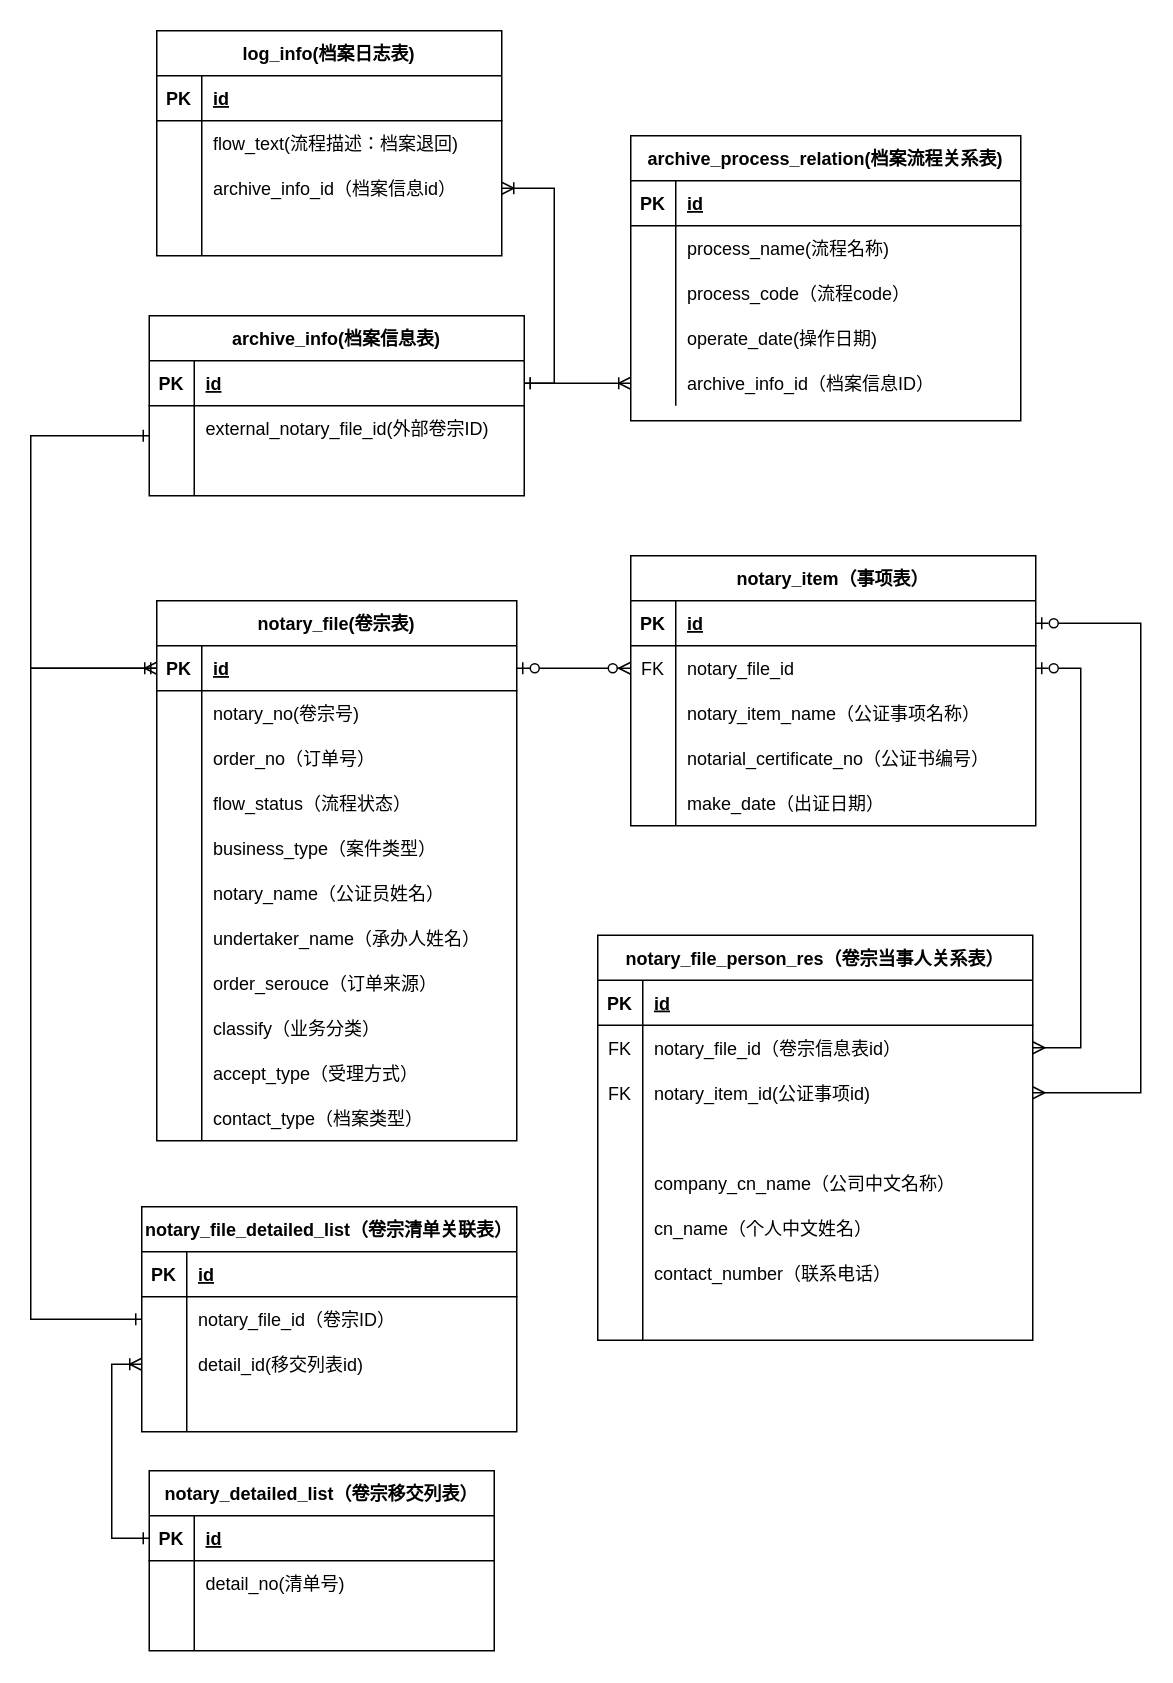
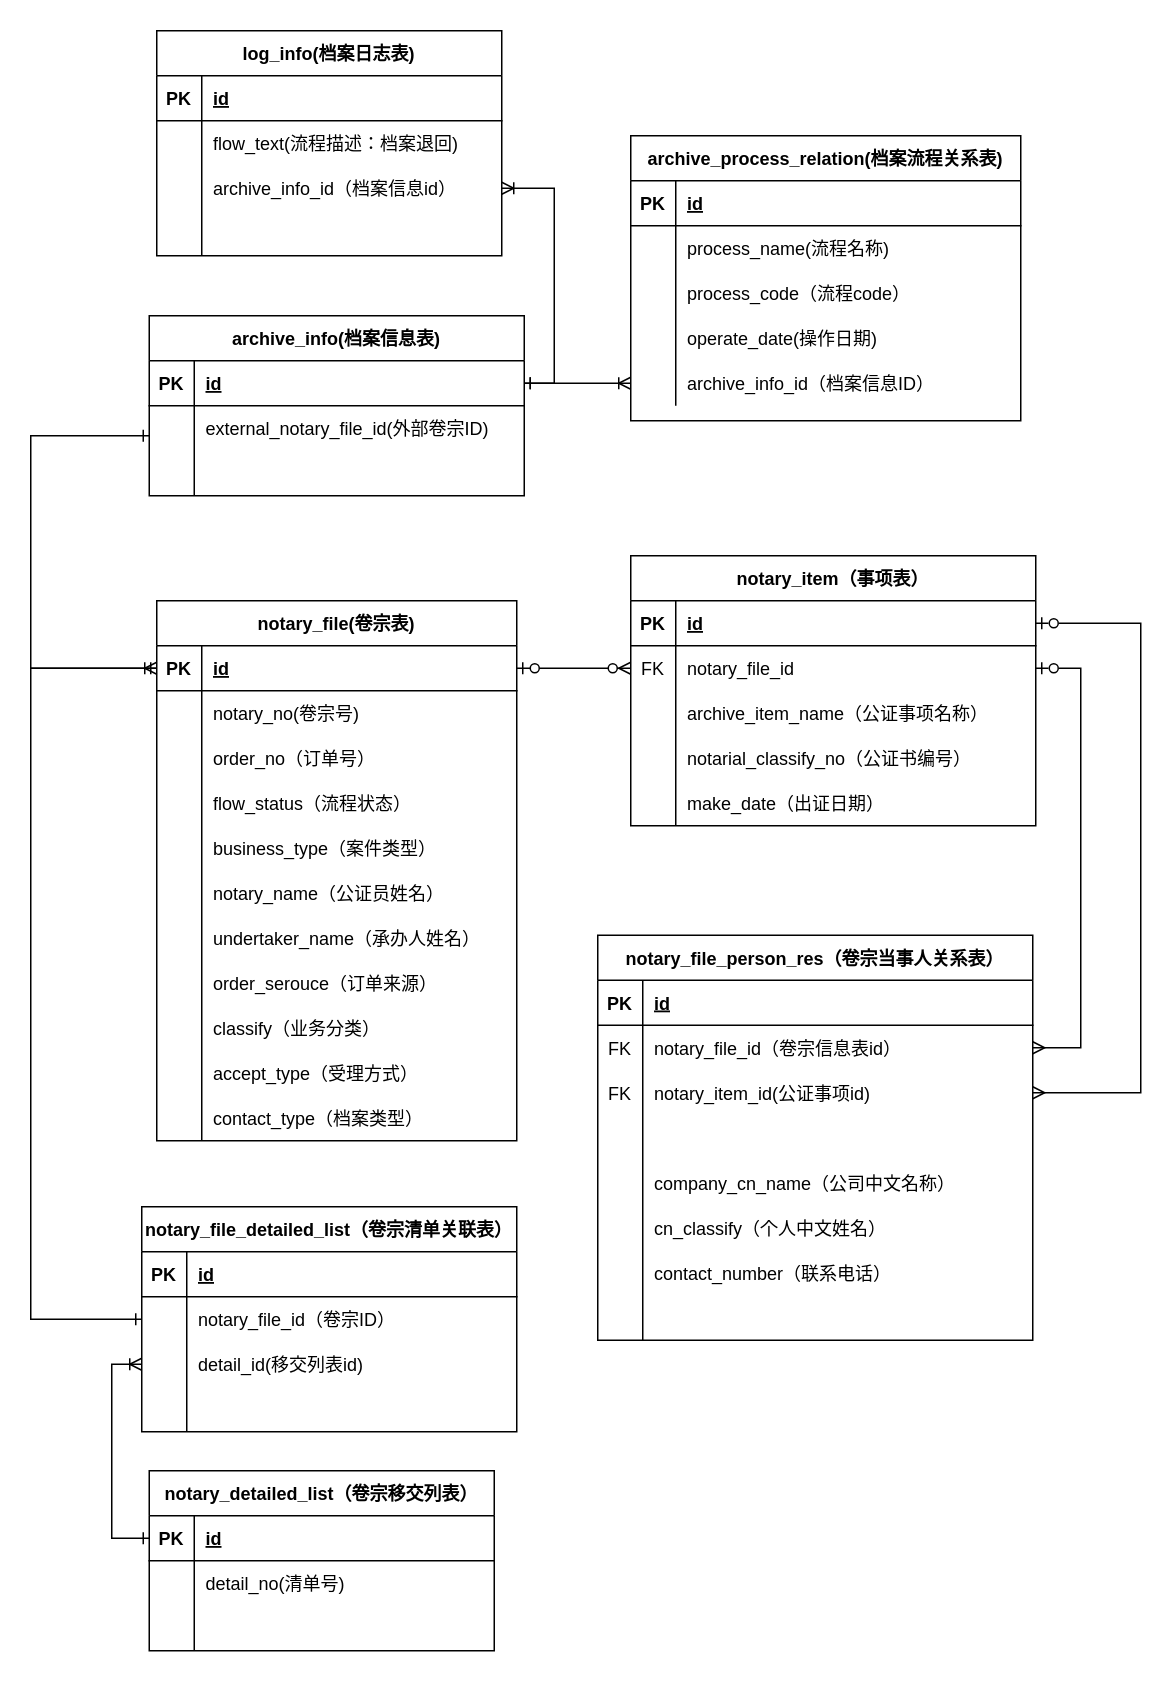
(837, 714) -> (840, 714)
(857, 759) -> (841, 759)
(761, 1229) -> (777, 1229)
